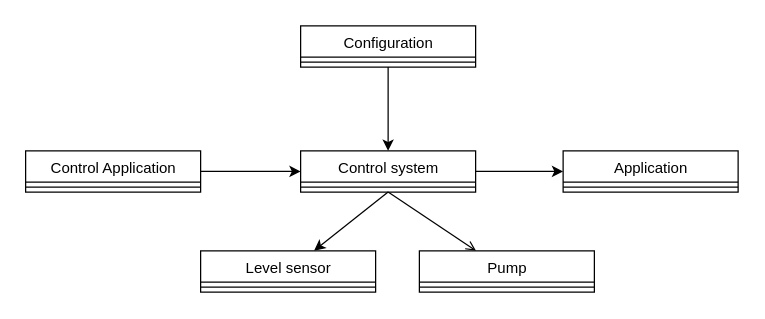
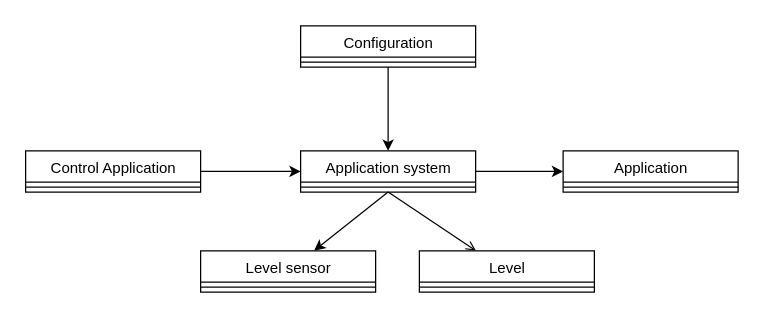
(389, 168) -> (389, 168)
(508, 268) -> (508, 268)
